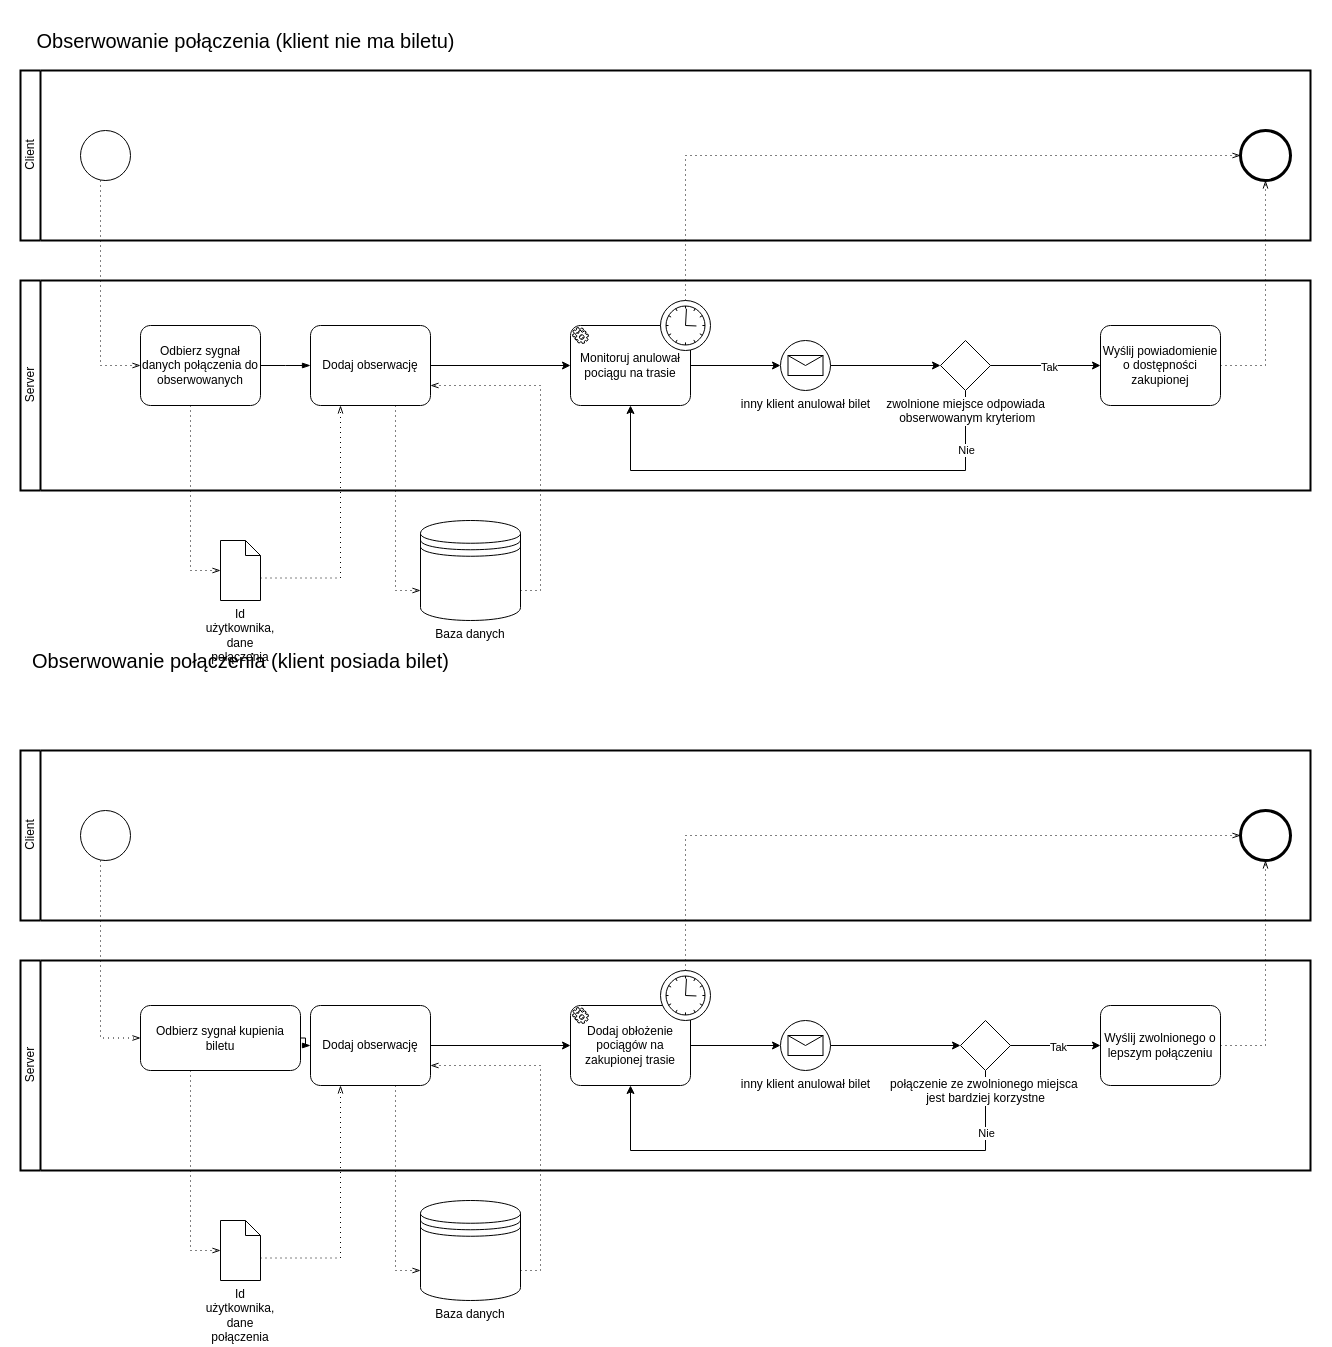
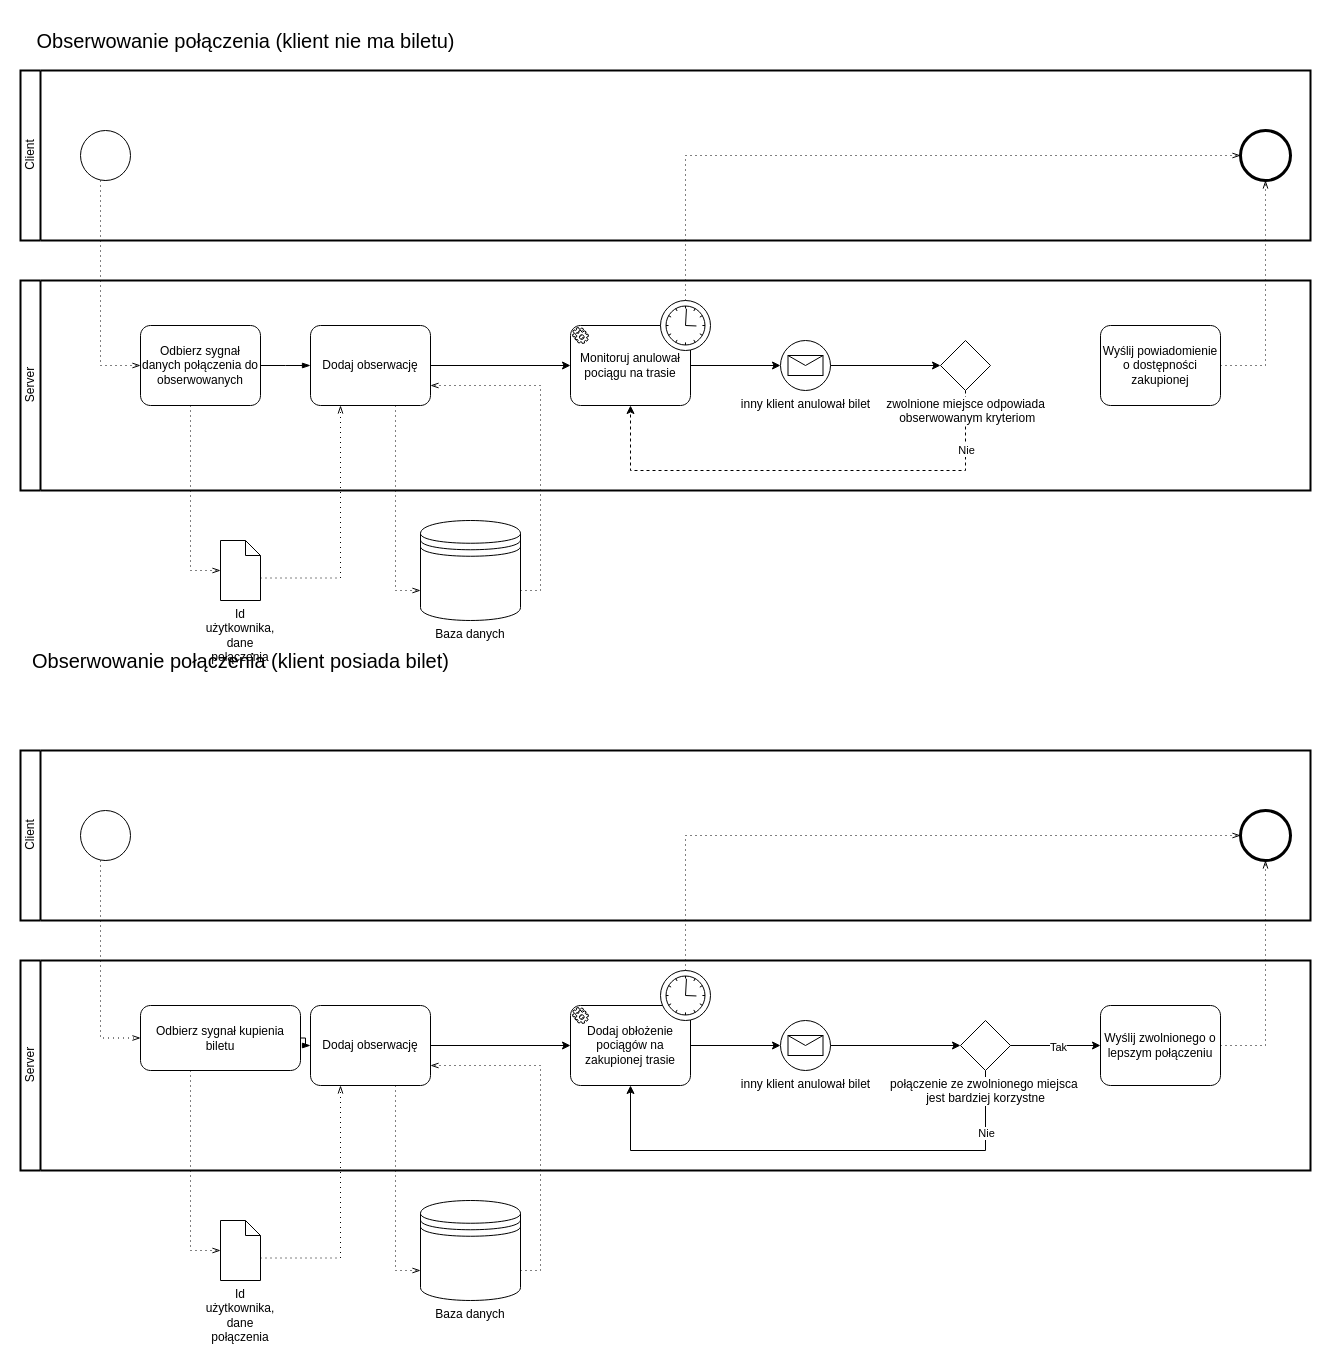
(1042, 366) -> none
(776, 471) -> (776, 471)
